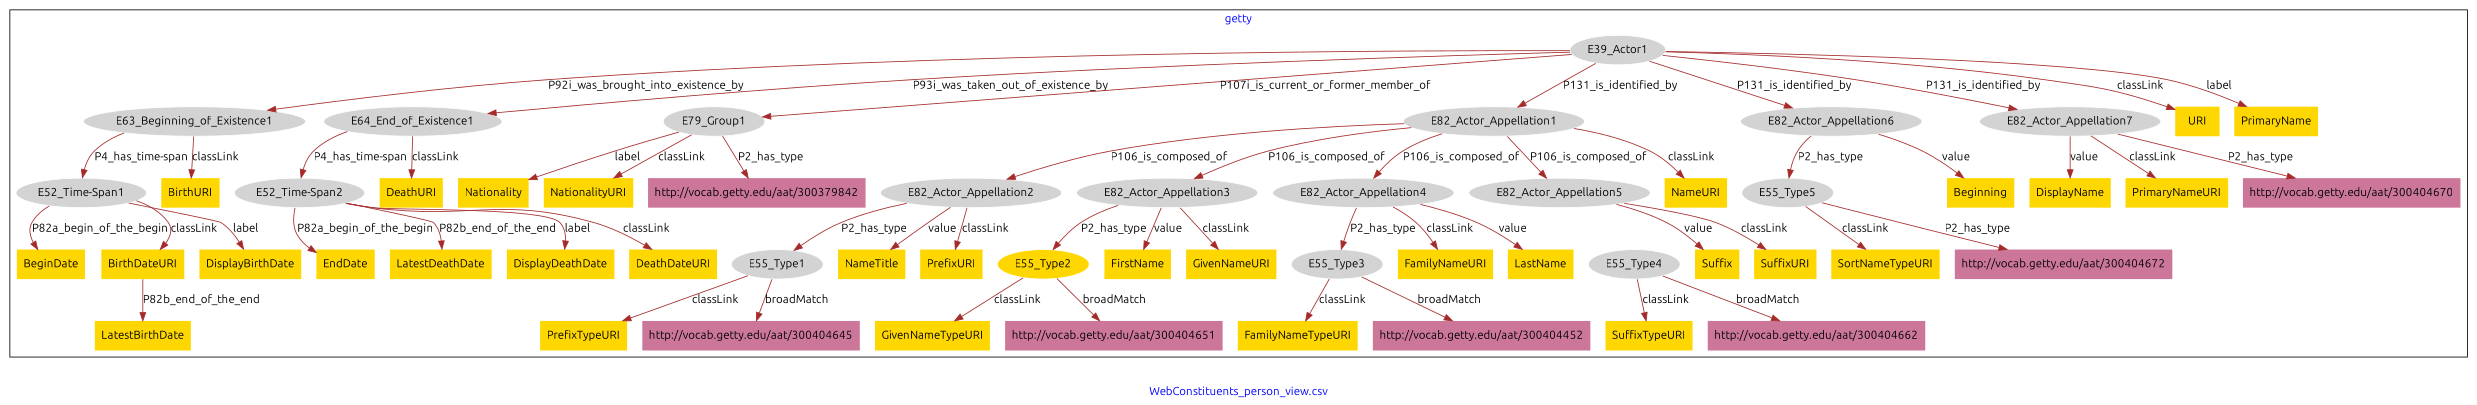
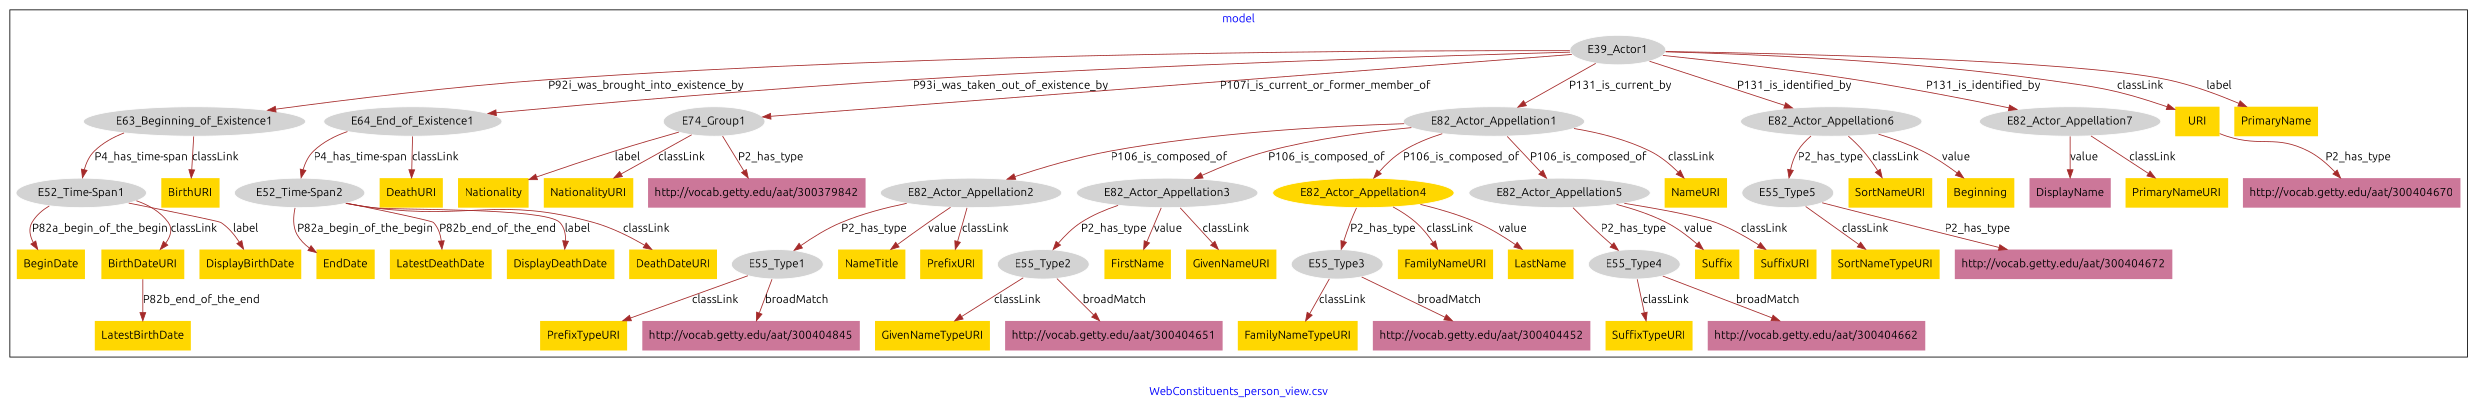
(1239, 19) -> (1239, 19)
(1620, 86) -> (1620, 86)
(714, 121) -> (714, 121)
(2203, 155) -> (2281, 143)
(1363, 193) -> (1363, 193)
none -> (1890, 193)
(2070, 193) -> (2070, 193)
none -> (1592, 227)
(1043, 264) -> (1043, 264)
(751, 336) -> (751, 336)
